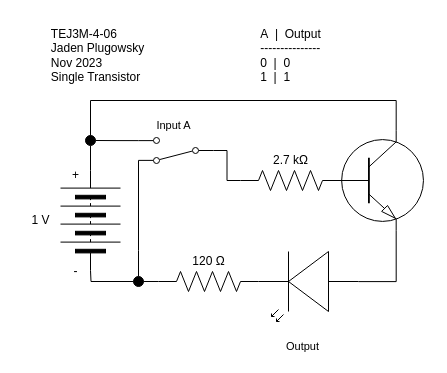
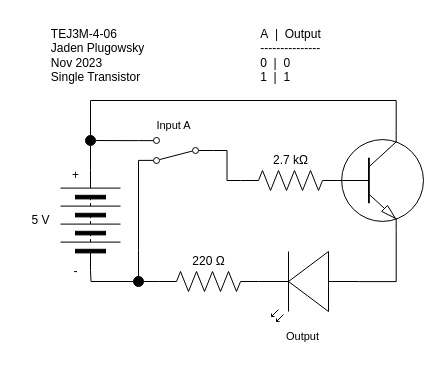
(41, 221) -> (41, 221)
(209, 262) -> (209, 262)
(303, 347) -> (303, 337)
